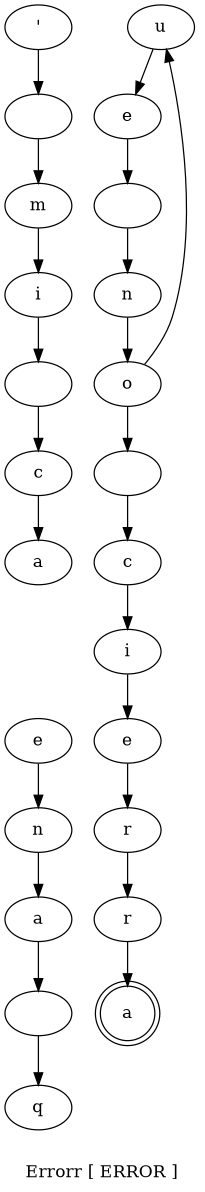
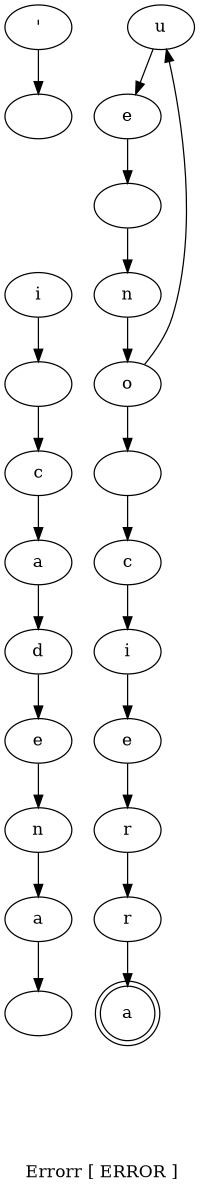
(38, 206) -> none
none -> (38, 652)
(38, 1108) -> none
